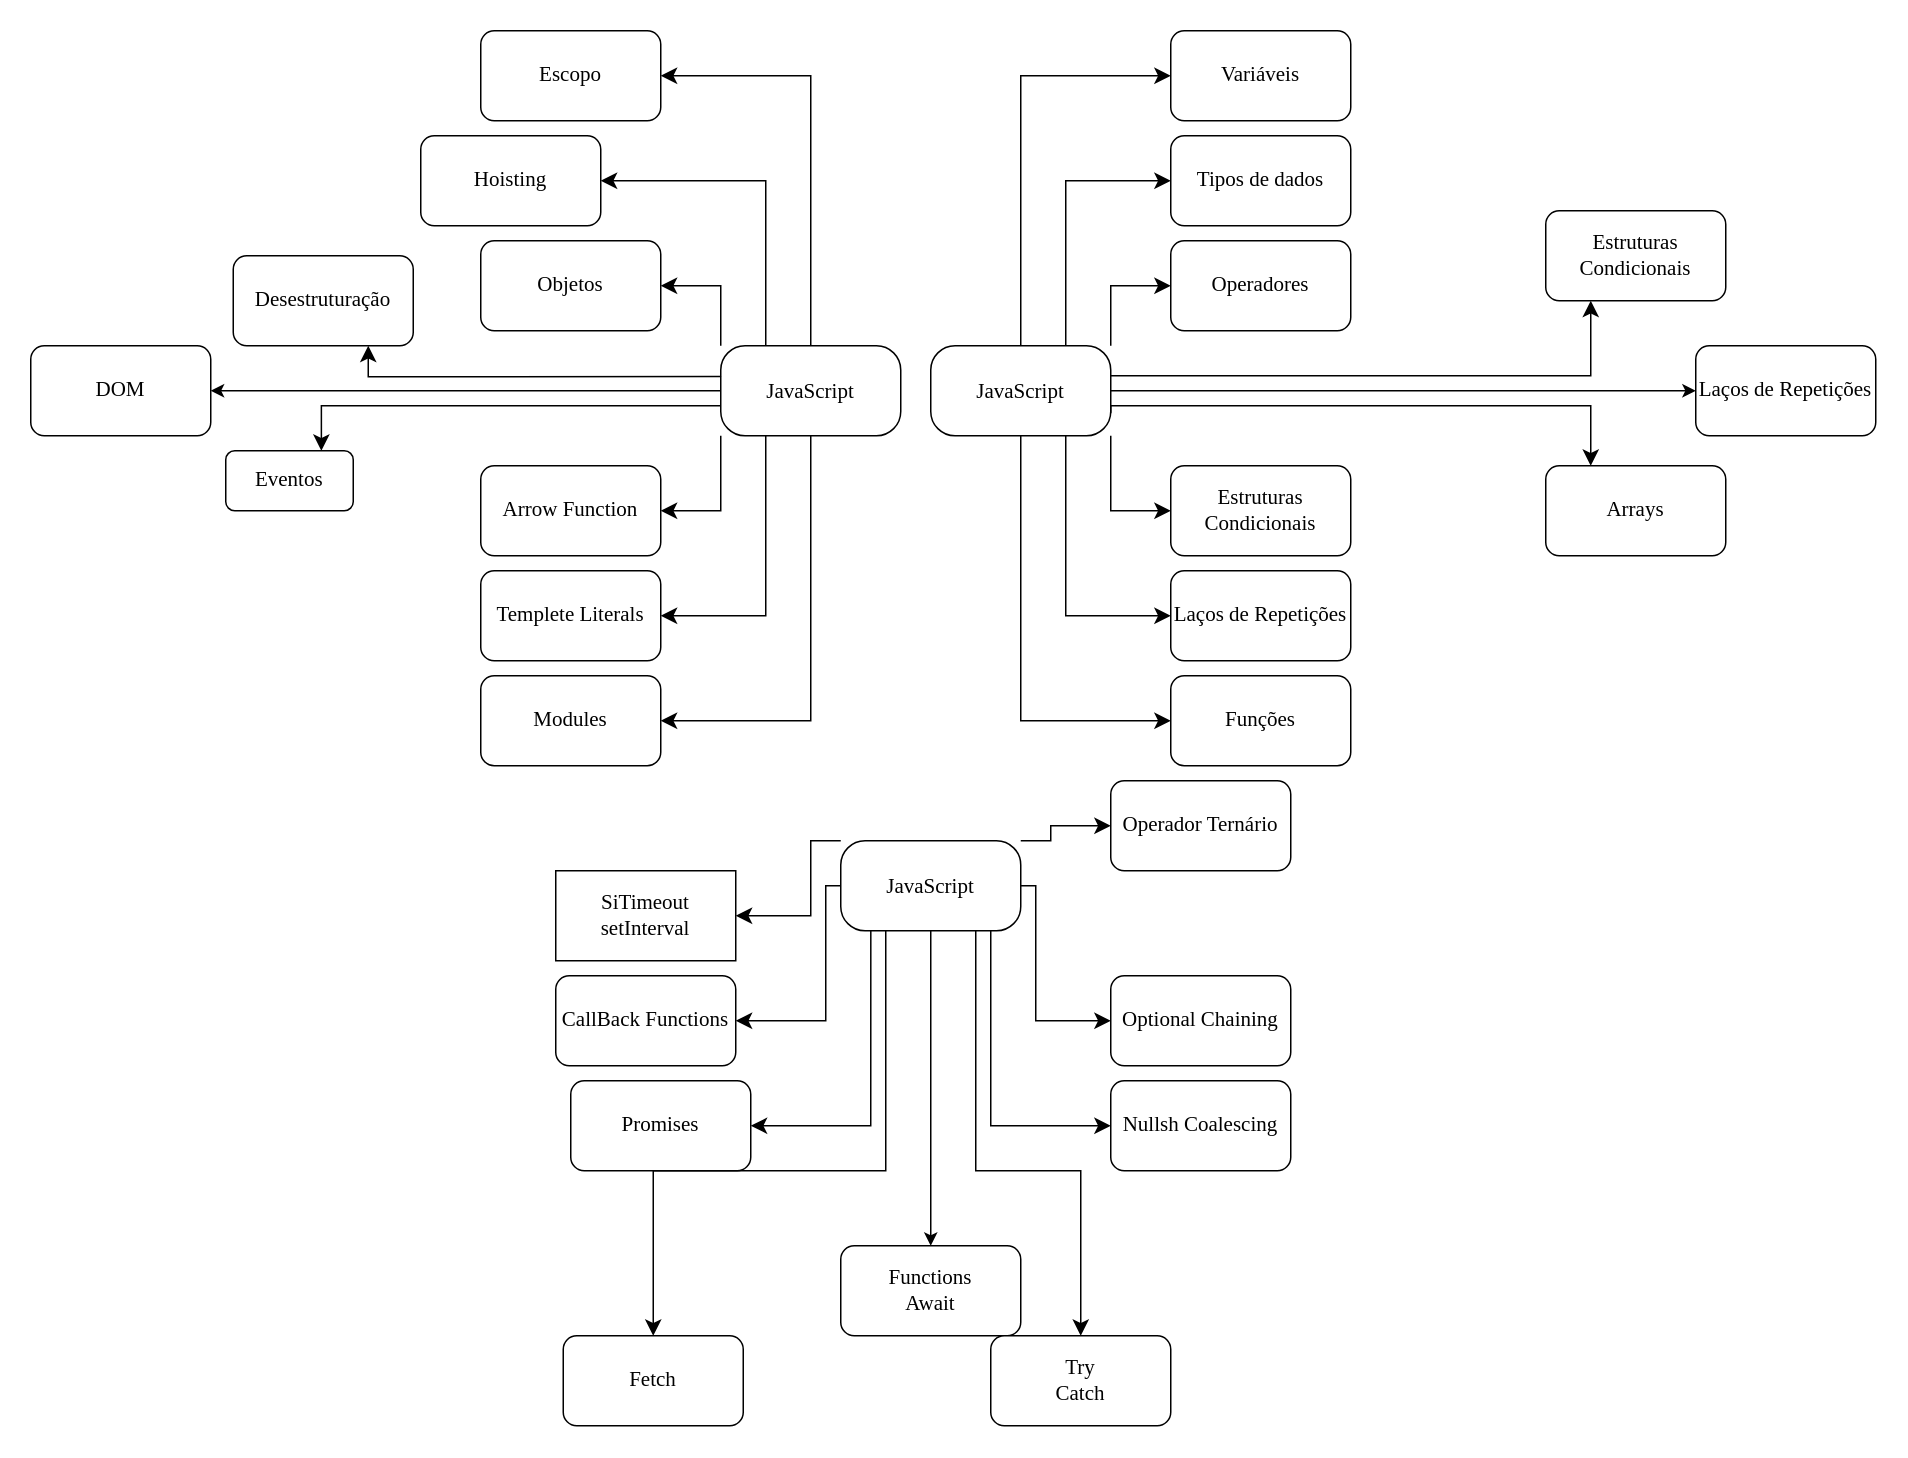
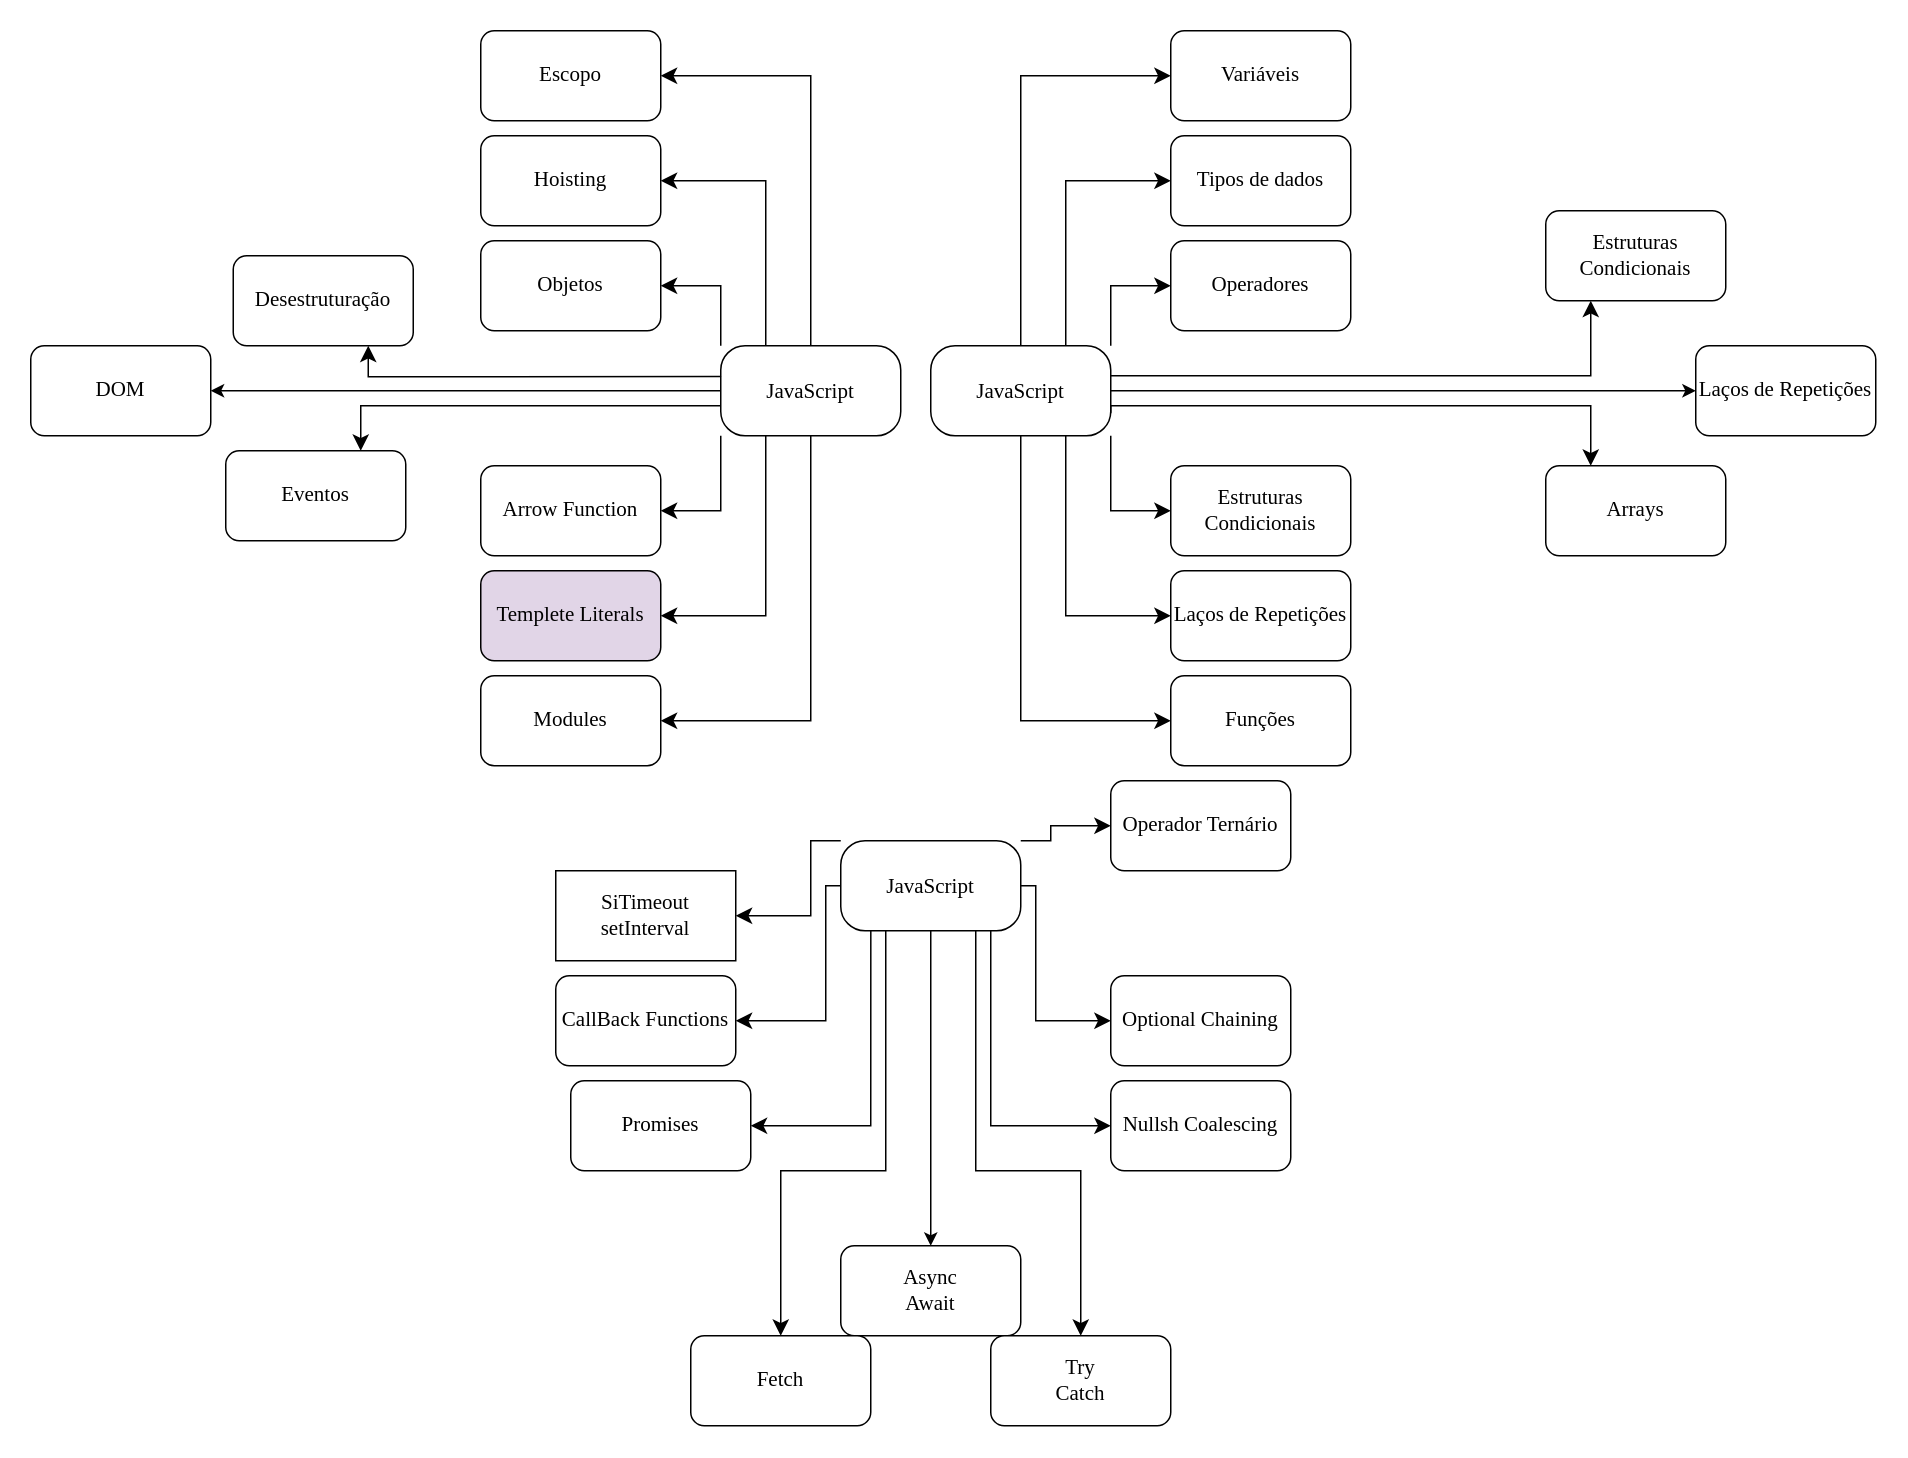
(511, 181) -> (571, 181)
(290, 481) -> (316, 496)
(571, 616) -> (571, 616)
(931, 1291) -> (931, 1291)
(653, 1381) -> (781, 1381)
